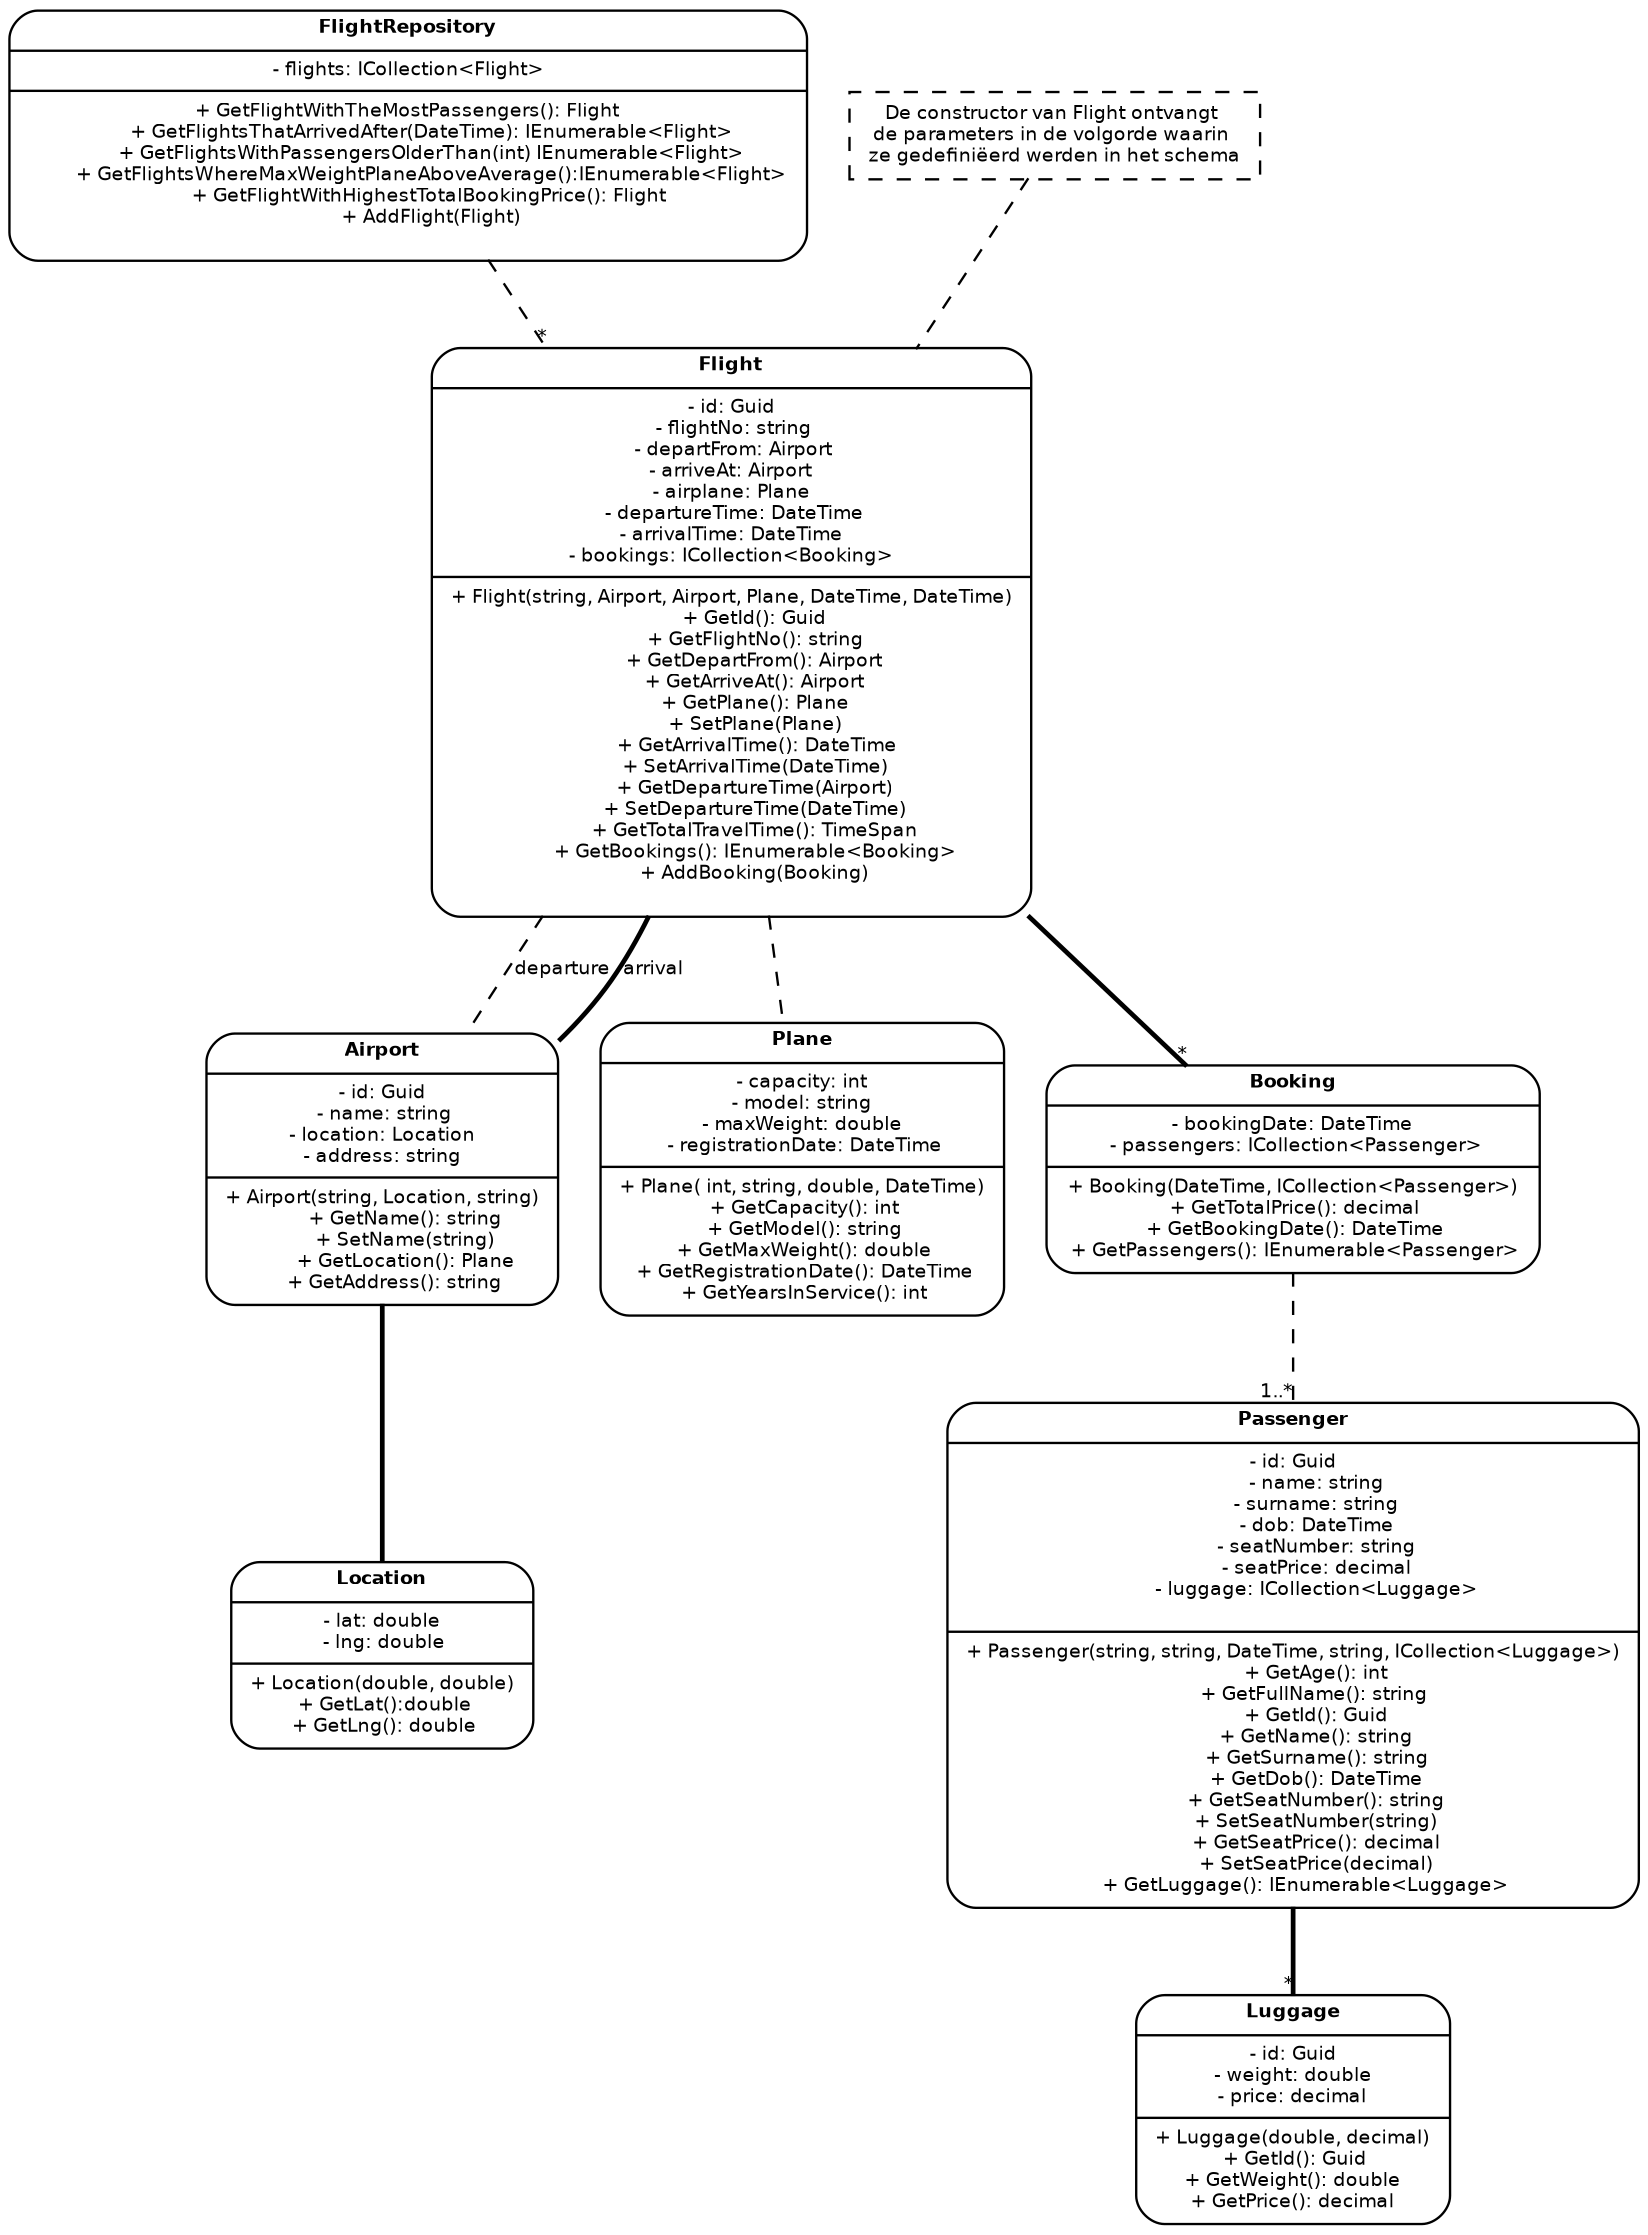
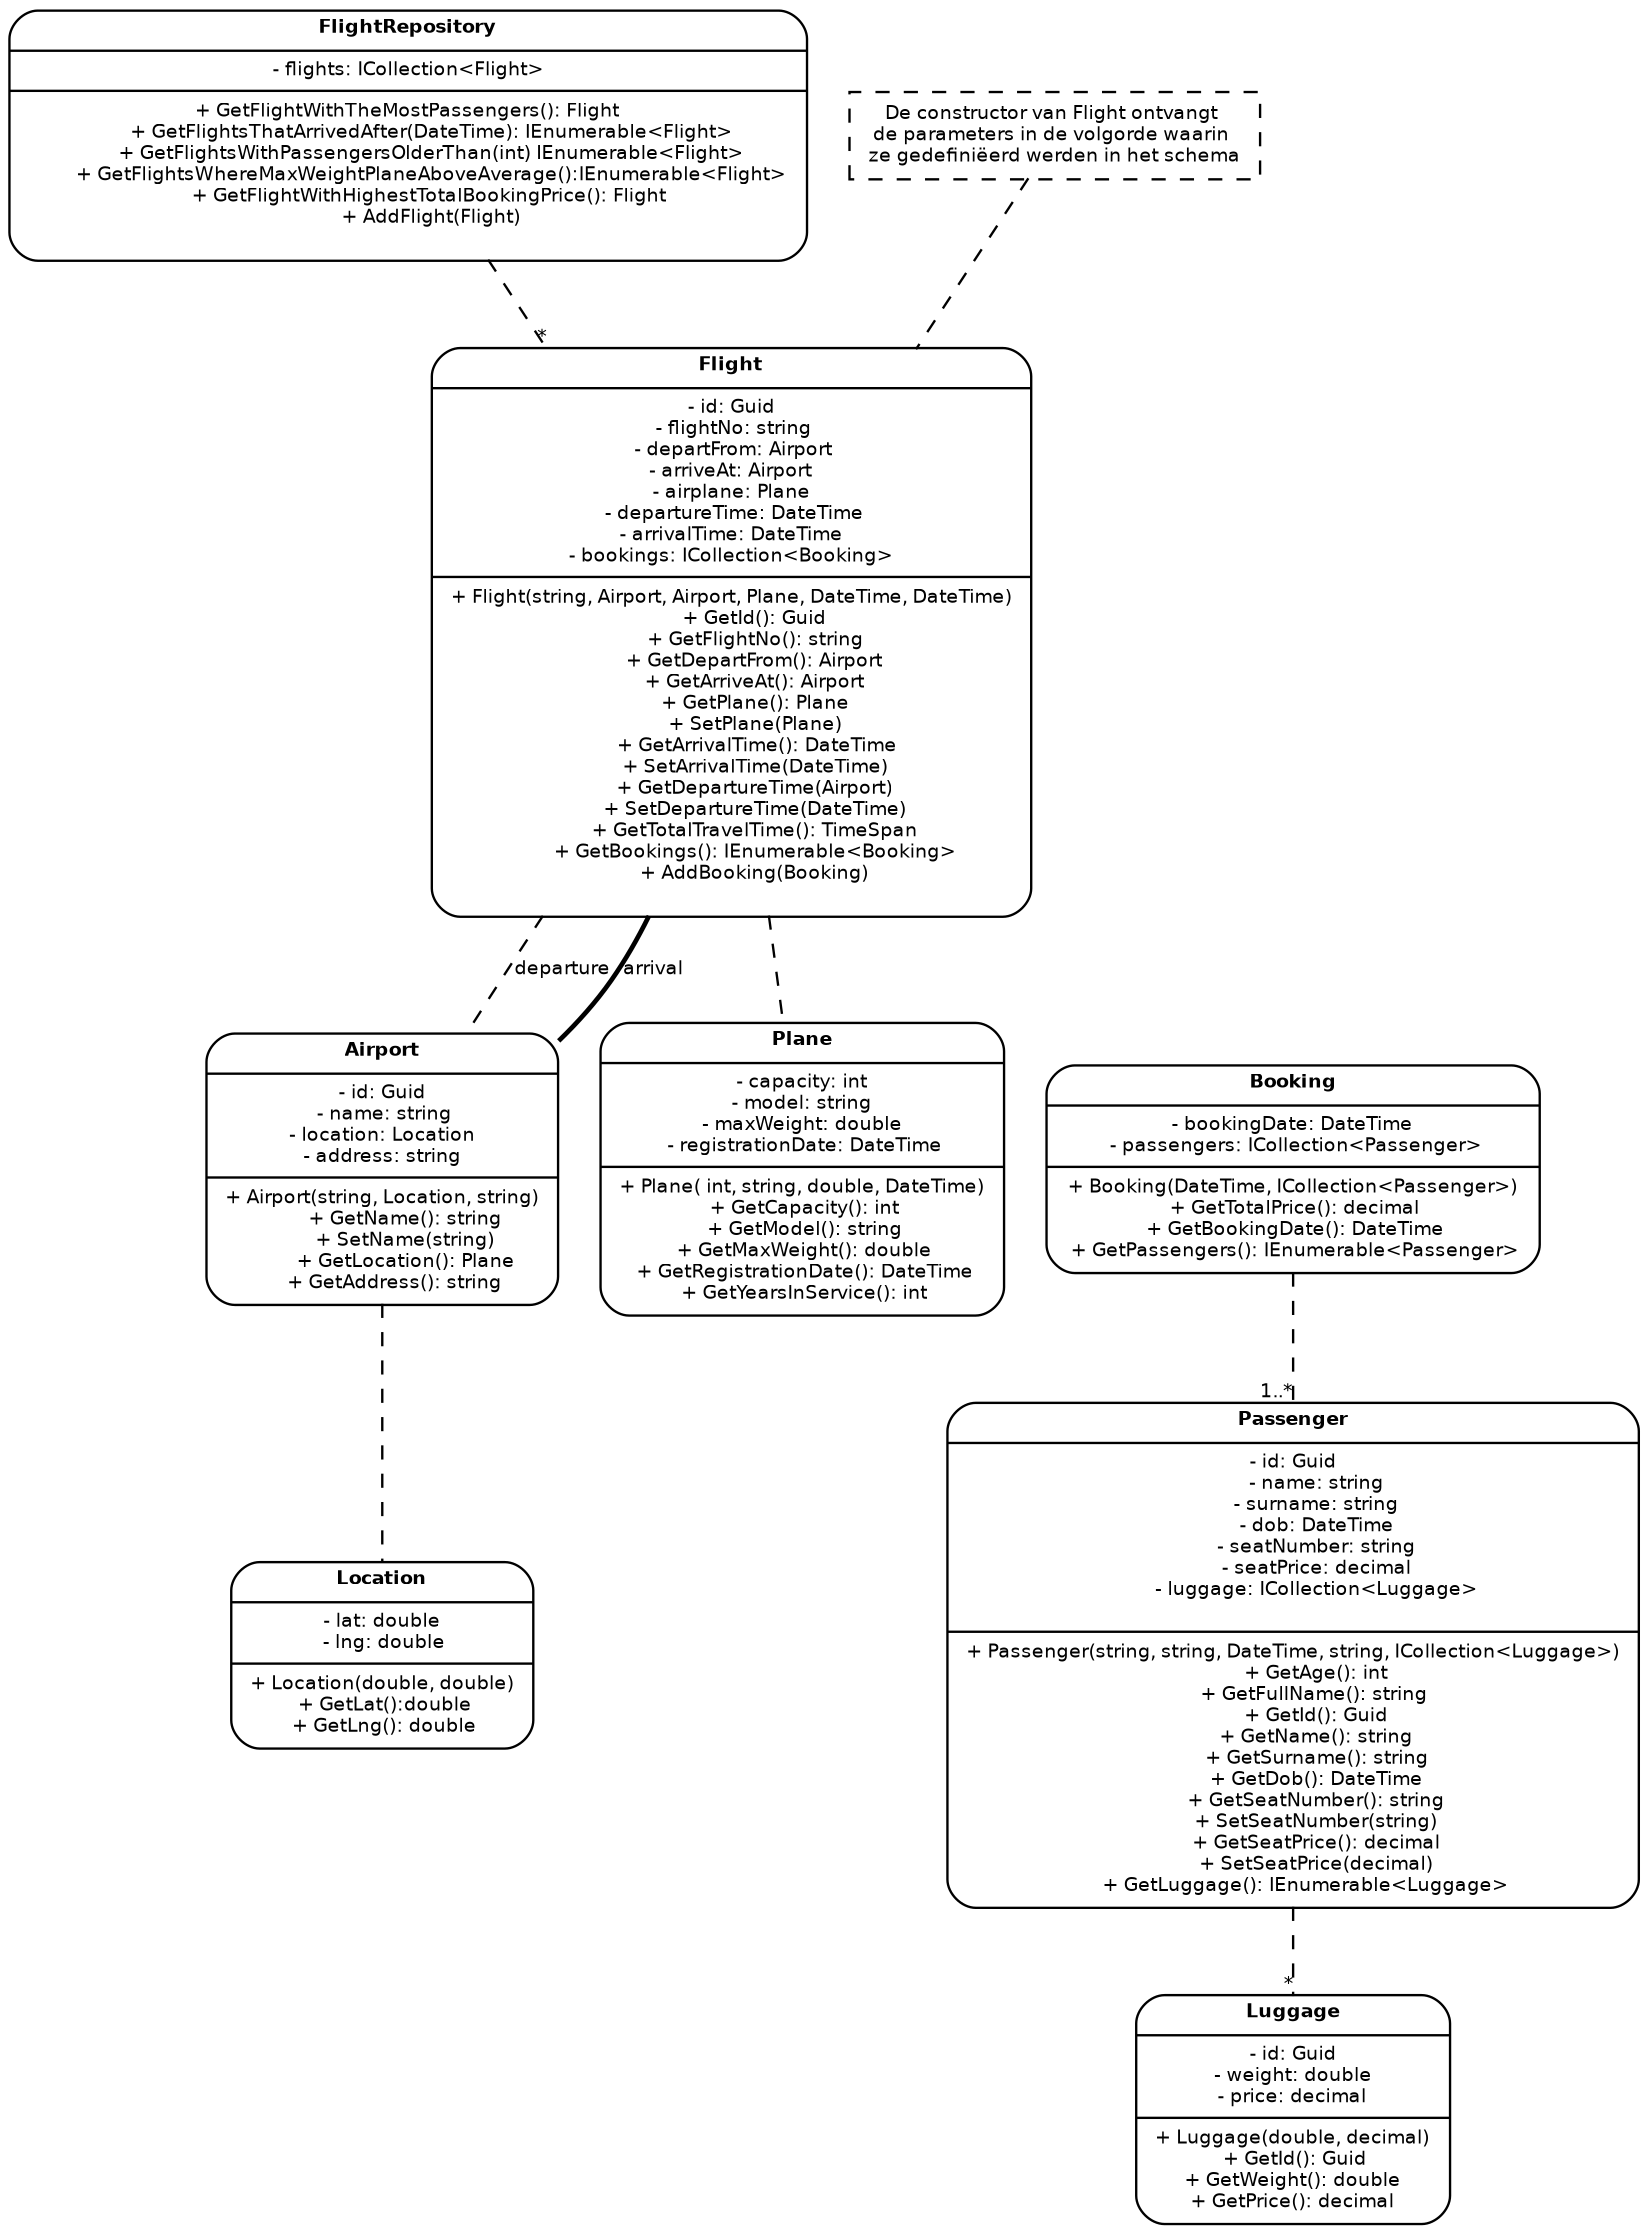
(1107, 991) -> none
(382, 1433) -> (382, 1433)
(1293, 1951) -> (1293, 1951)
